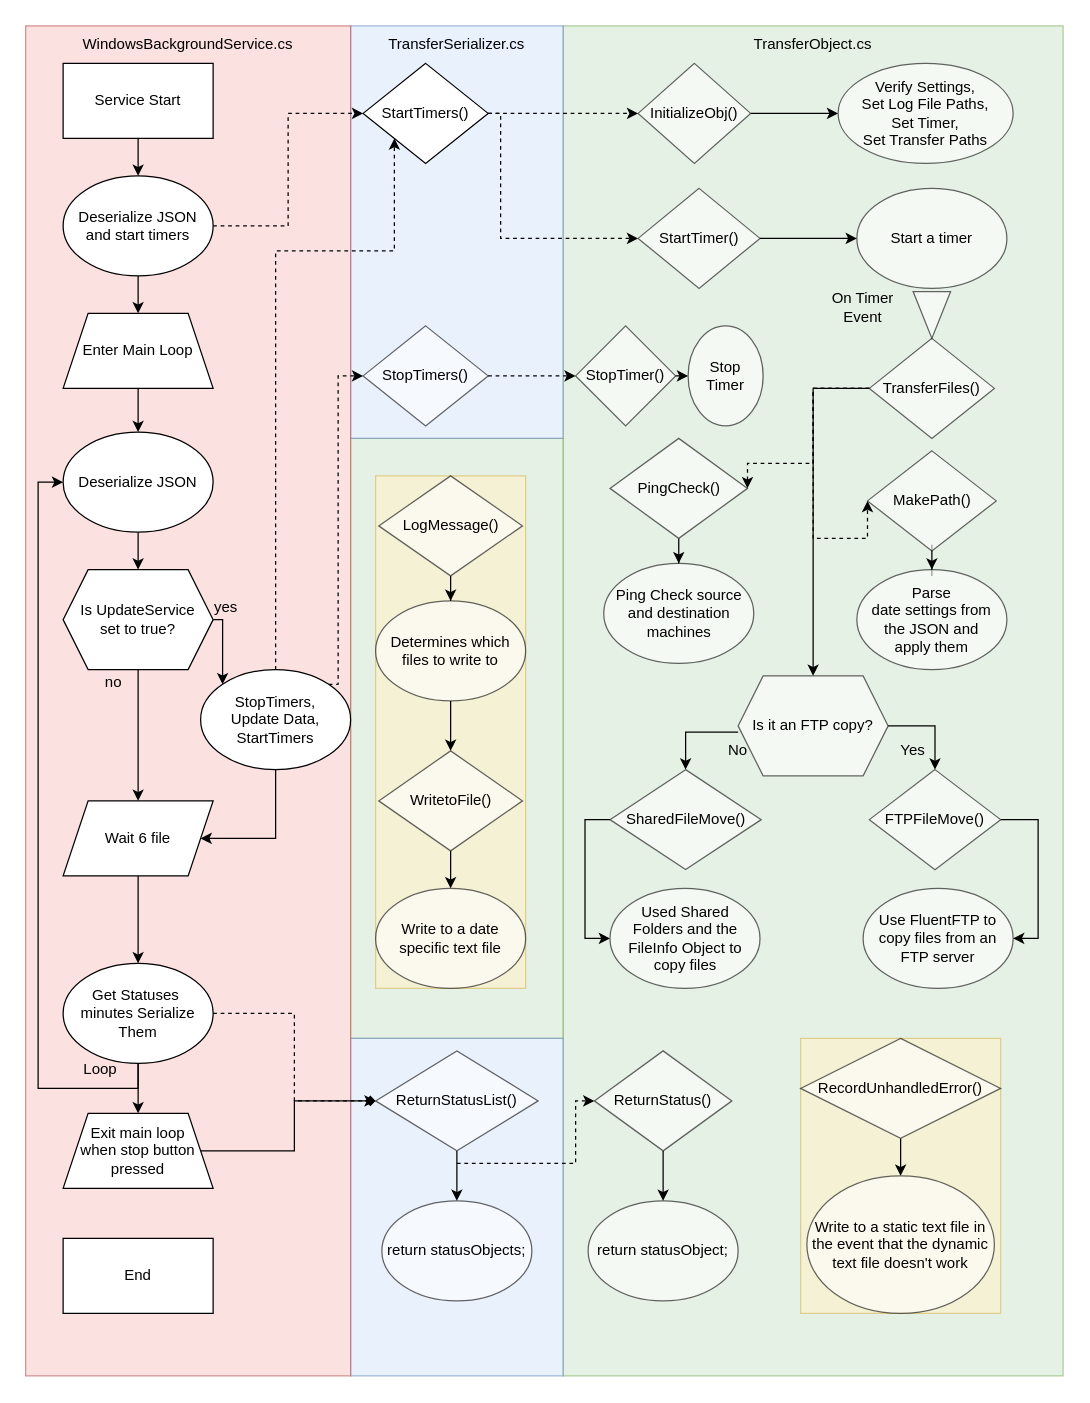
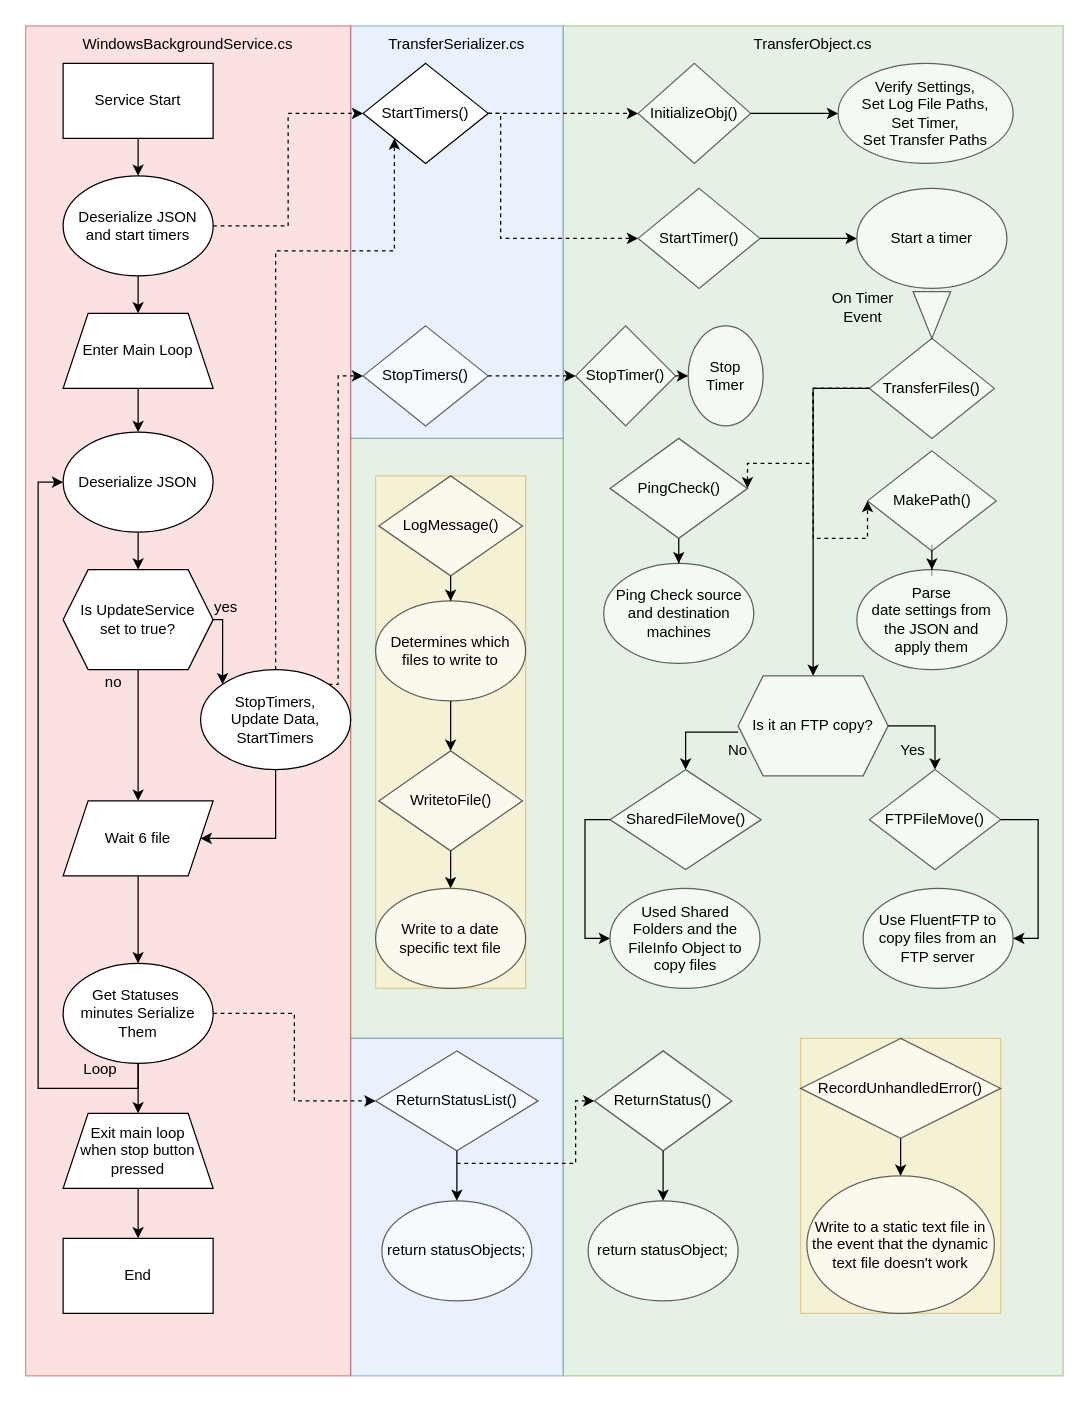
(294, 1098) -> (368, 1101)
(271, 1151) -> (138, 1209)
